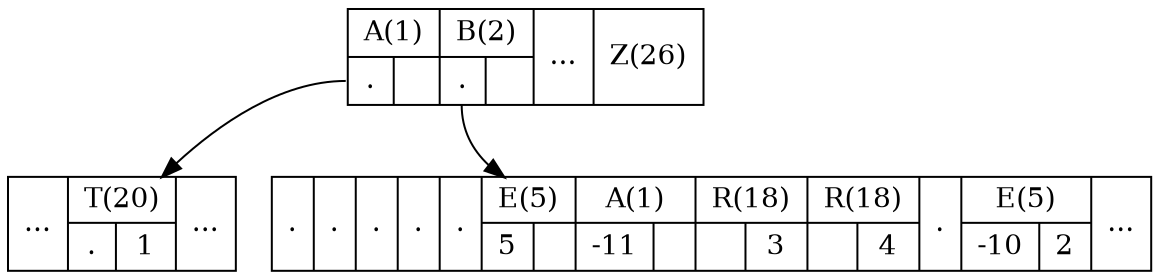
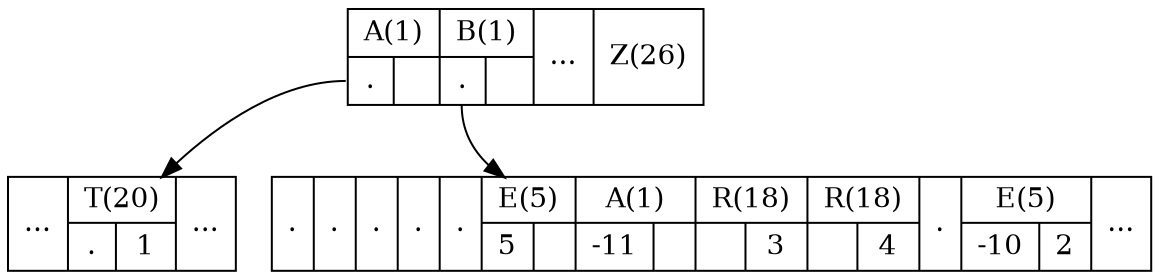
(487, 32) -> (487, 32)
